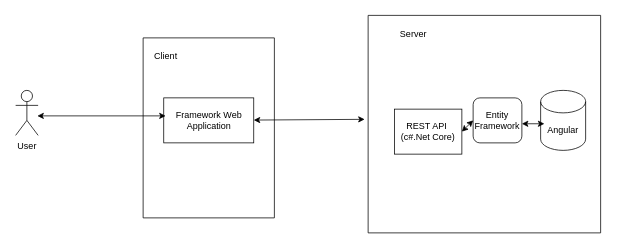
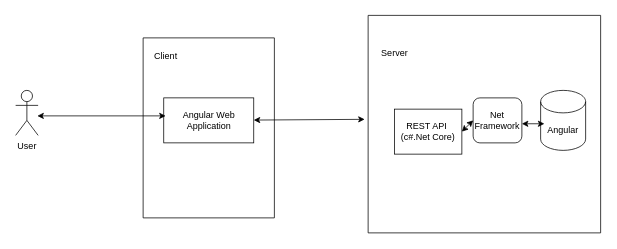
(413, 34) -> (394, 53)
(209, 120) -> (209, 120)
(497, 120) -> (497, 120)
